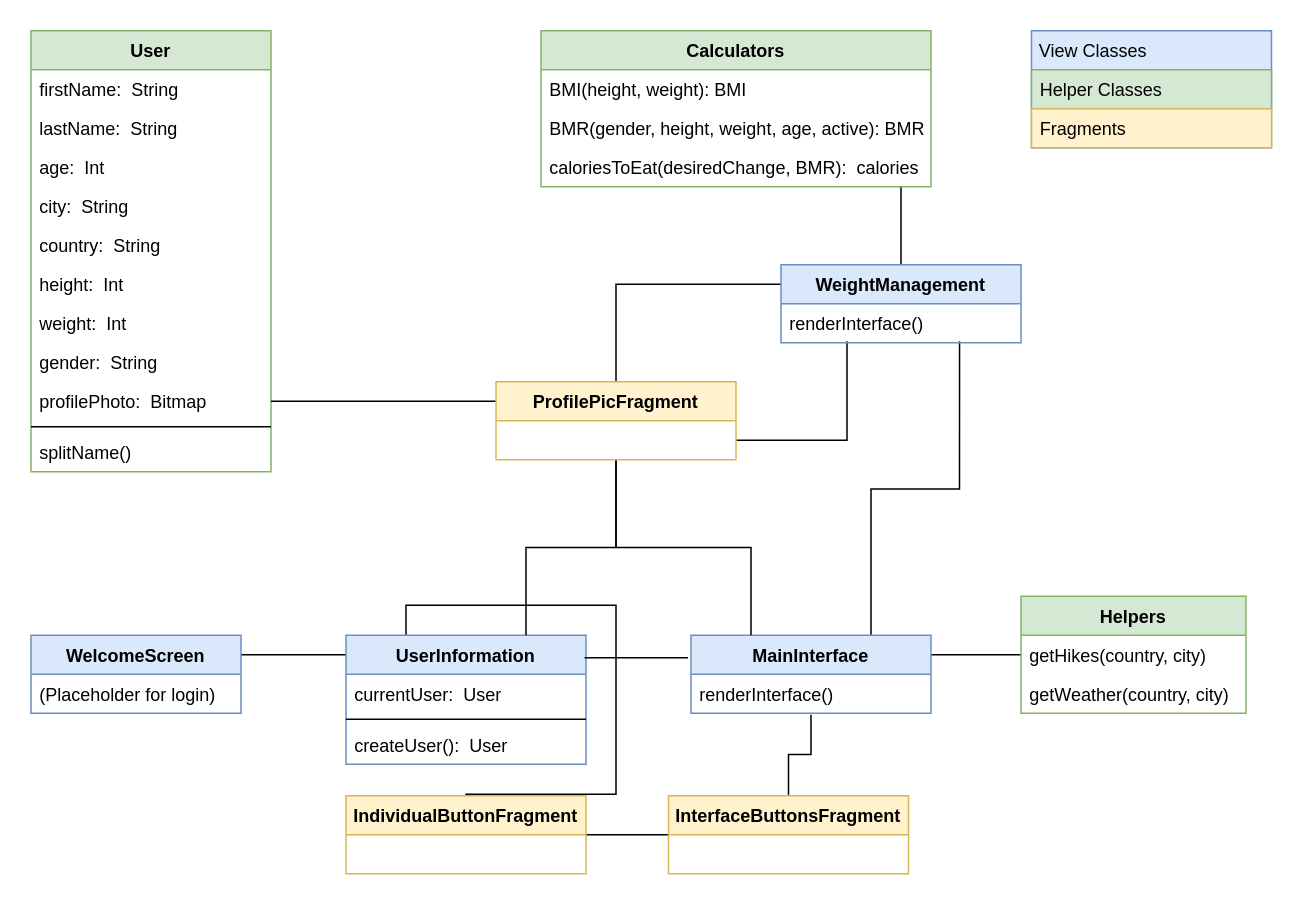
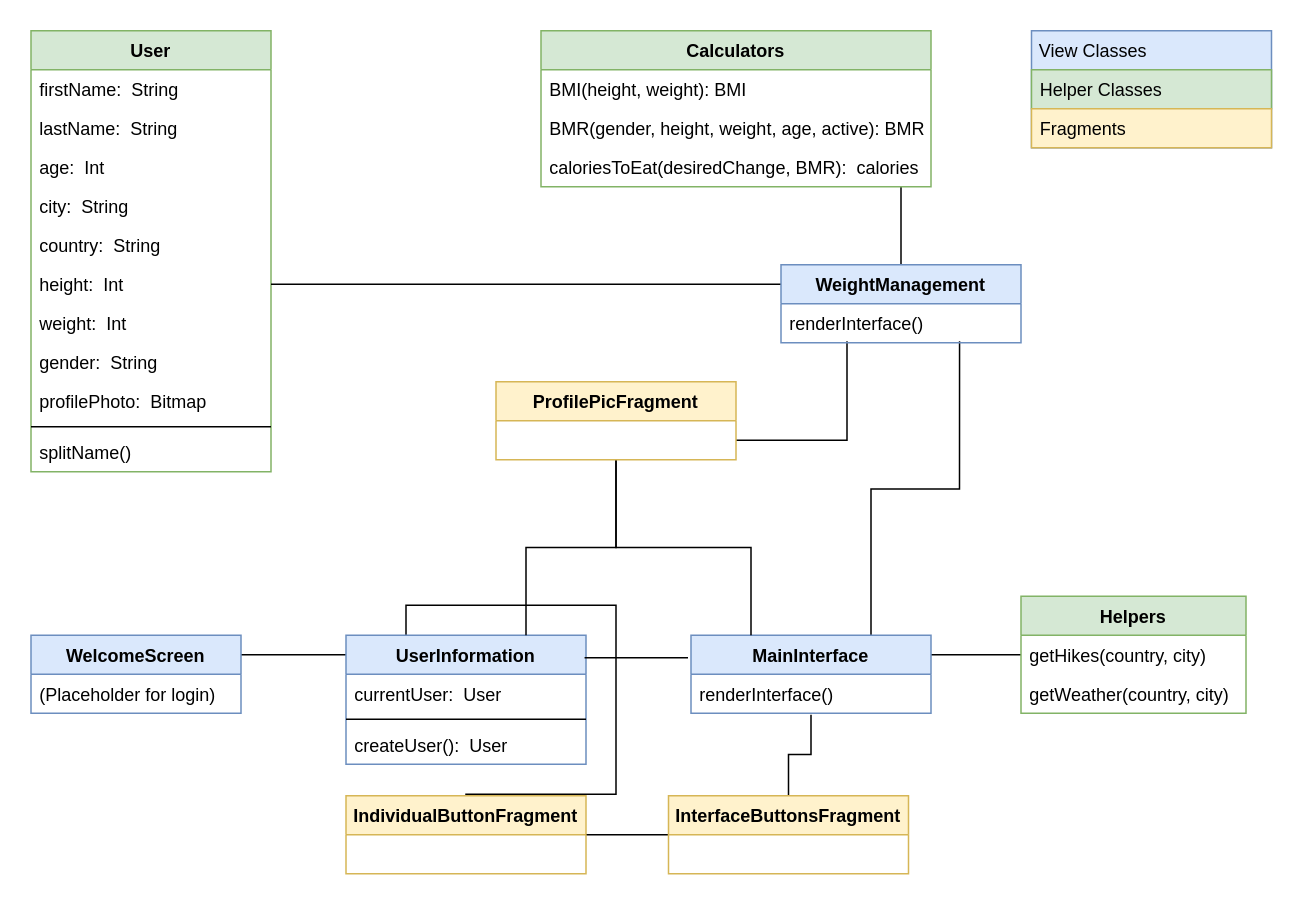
(616, 331) -> (445, 284)
(384, 401) -> none
